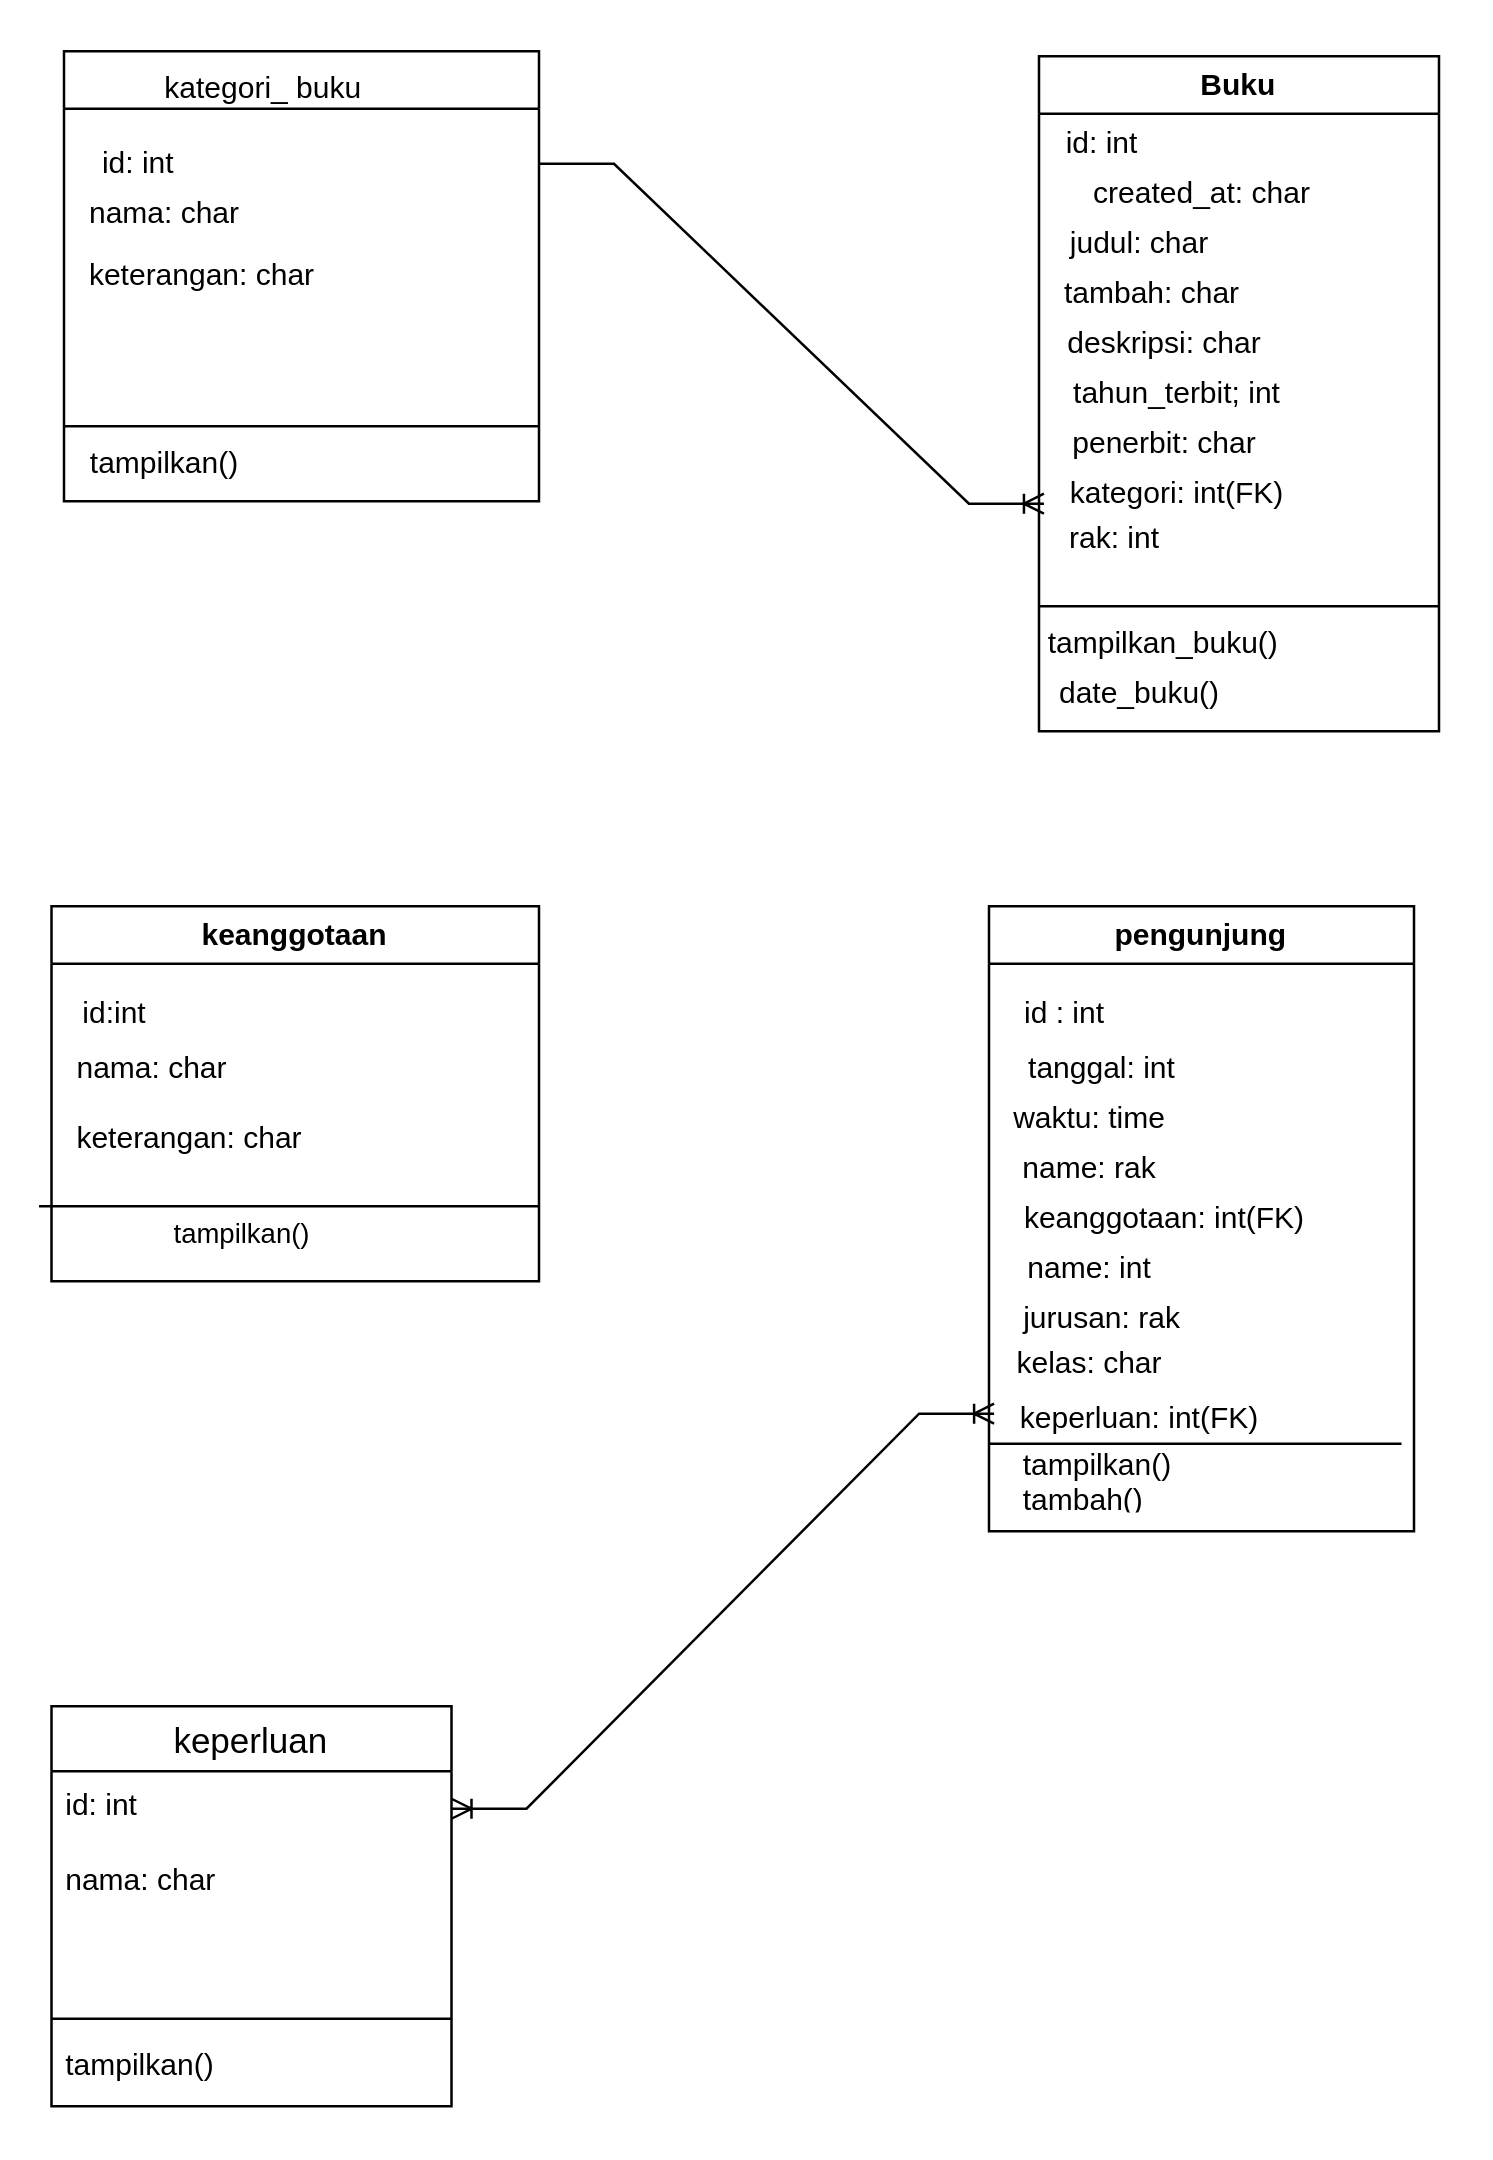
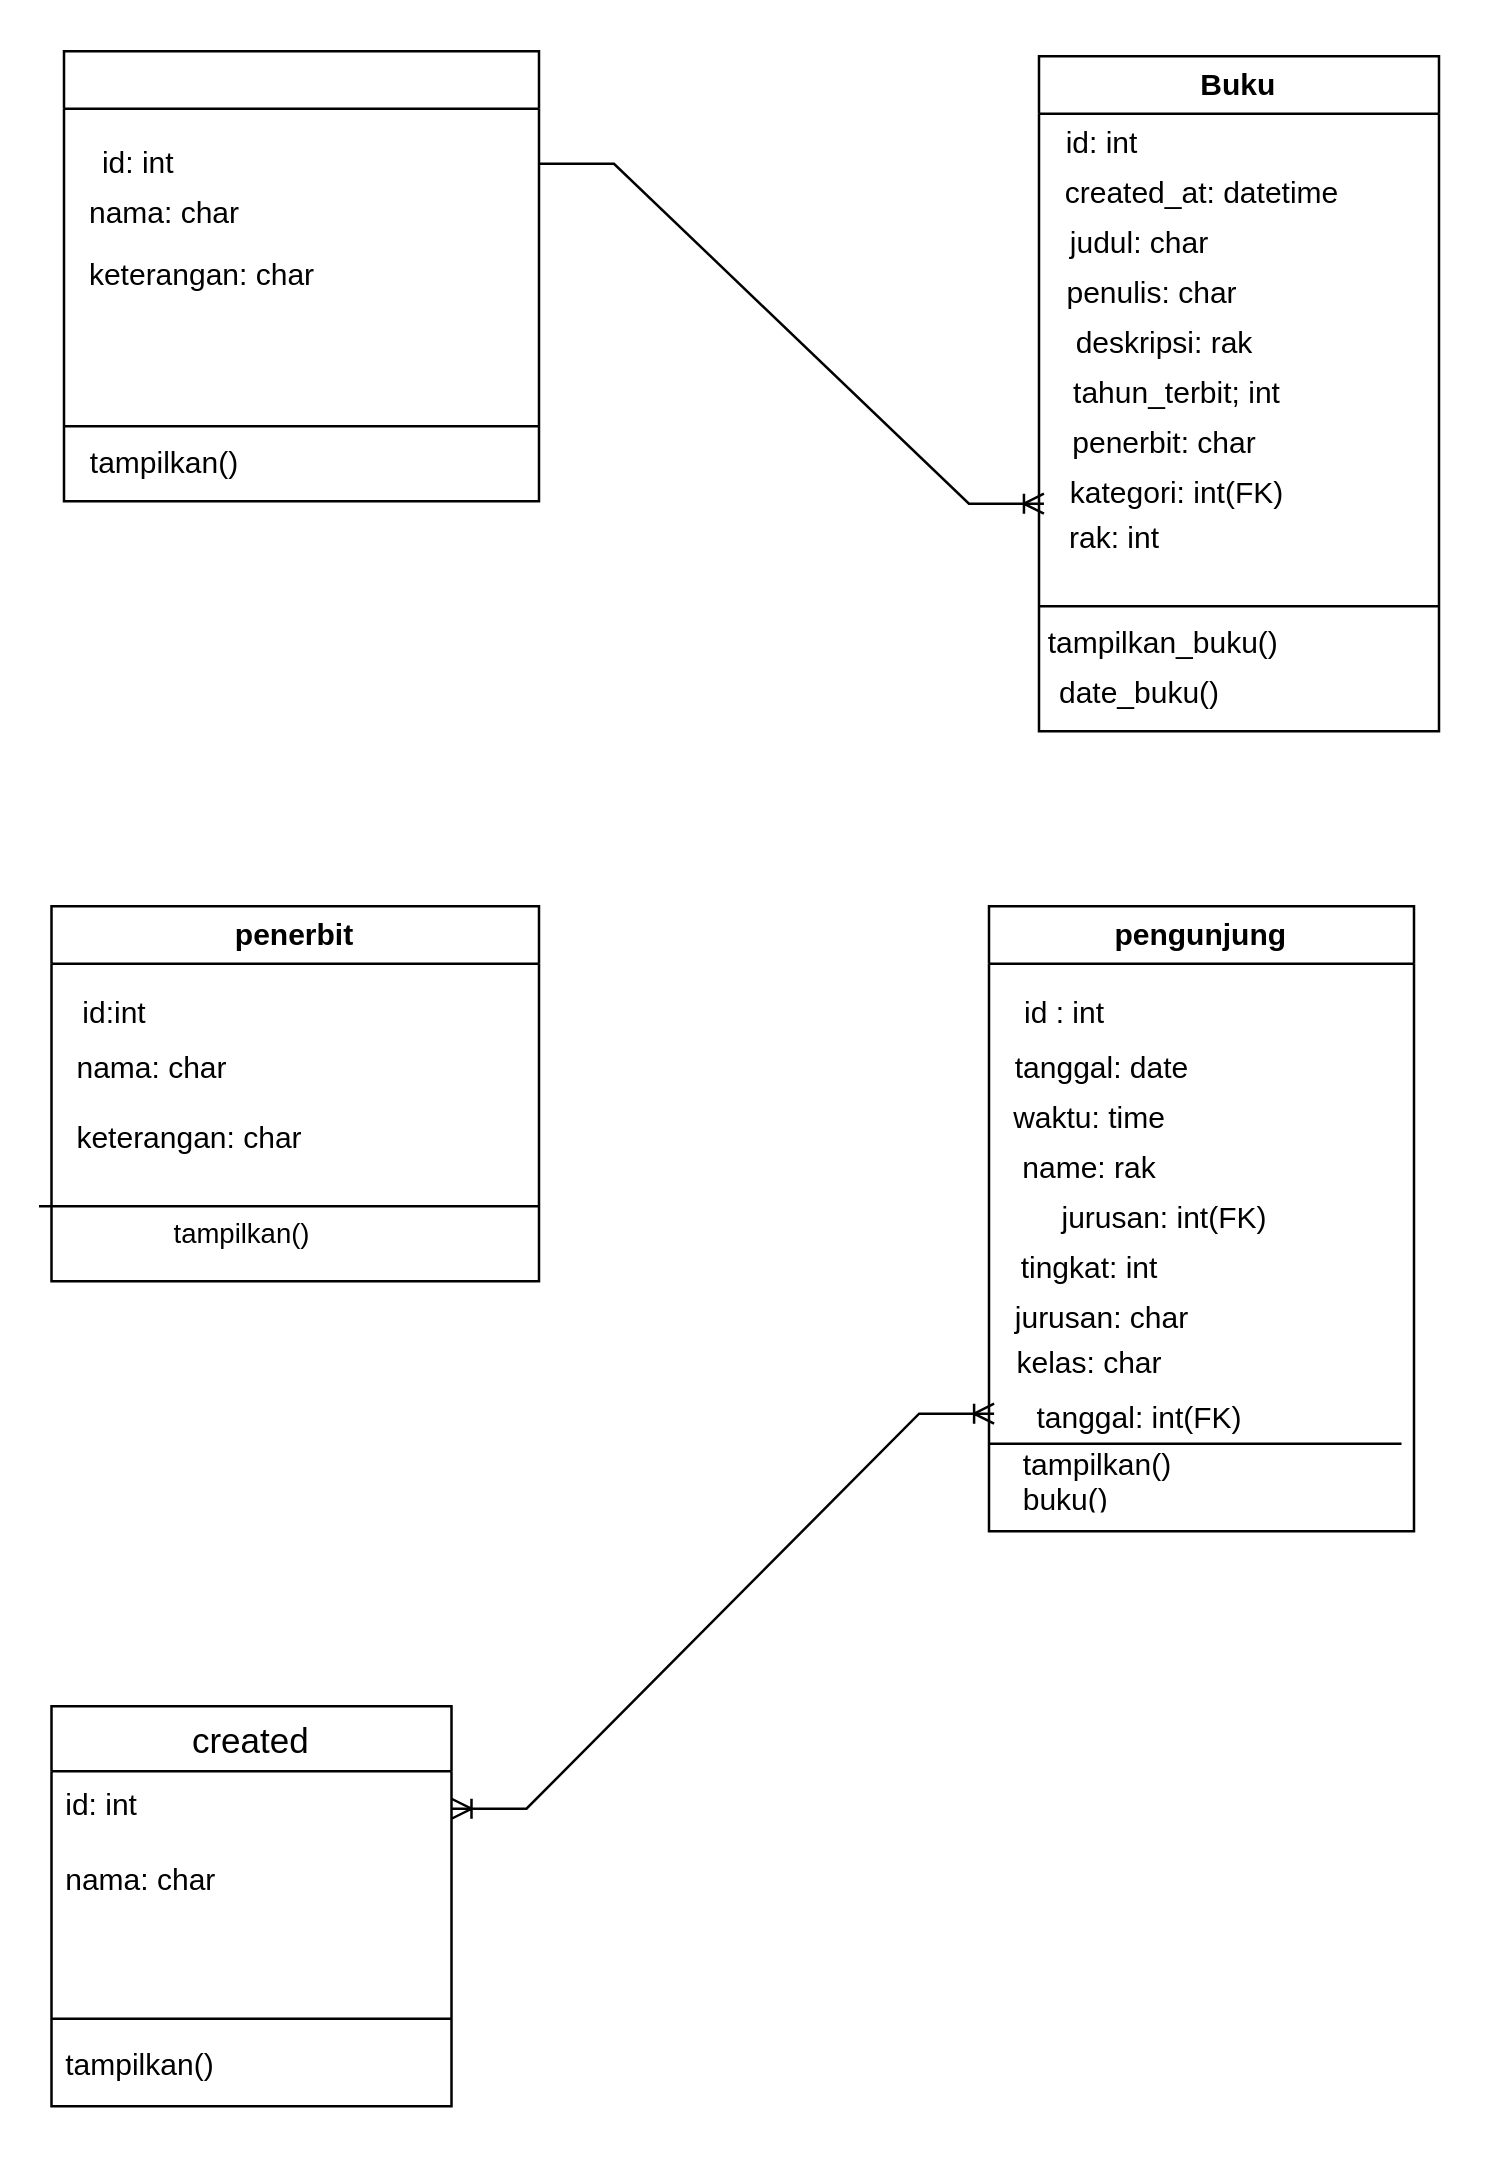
(264, 89) -> none
(1203, 194) -> (1203, 194)
(1153, 294) -> (1153, 294)
(1165, 344) -> (1165, 344)
(295, 936) -> (295, 936)
(1103, 1069) -> (1103, 1069)
(1165, 1219) -> (1165, 1219)
(1090, 1269) -> (1090, 1269)
(1103, 1319) -> (1103, 1319)
(1140, 1419) -> (1140, 1419)
(1105, 1503) -> (1105, 1503)
(250, 1741) -> (250, 1741)
